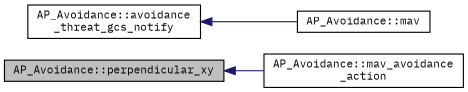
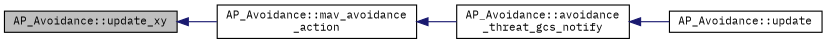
(364, 22) -> (746, 22)
none -> (442, 22)
(114, 71) -> (91, 22)
